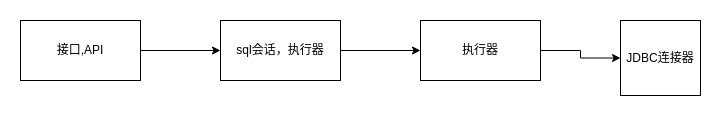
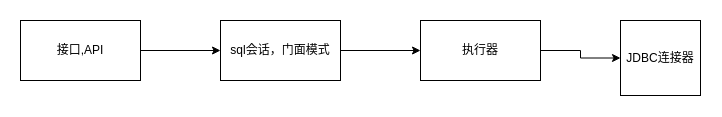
(281, 51) -> (281, 51)
